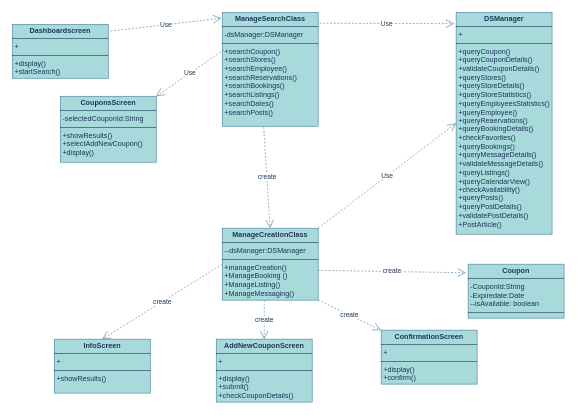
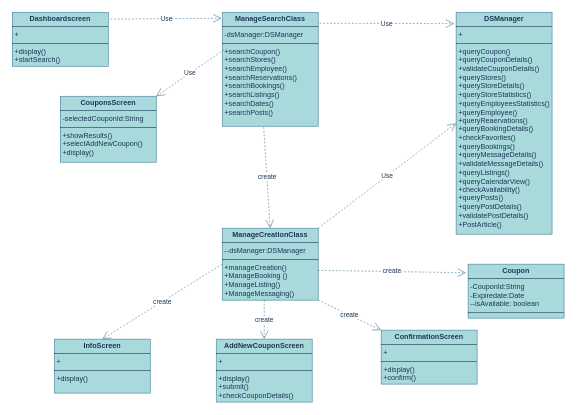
(60, 51) -> (60, 39)
(82, 352) -> (74, 352)
